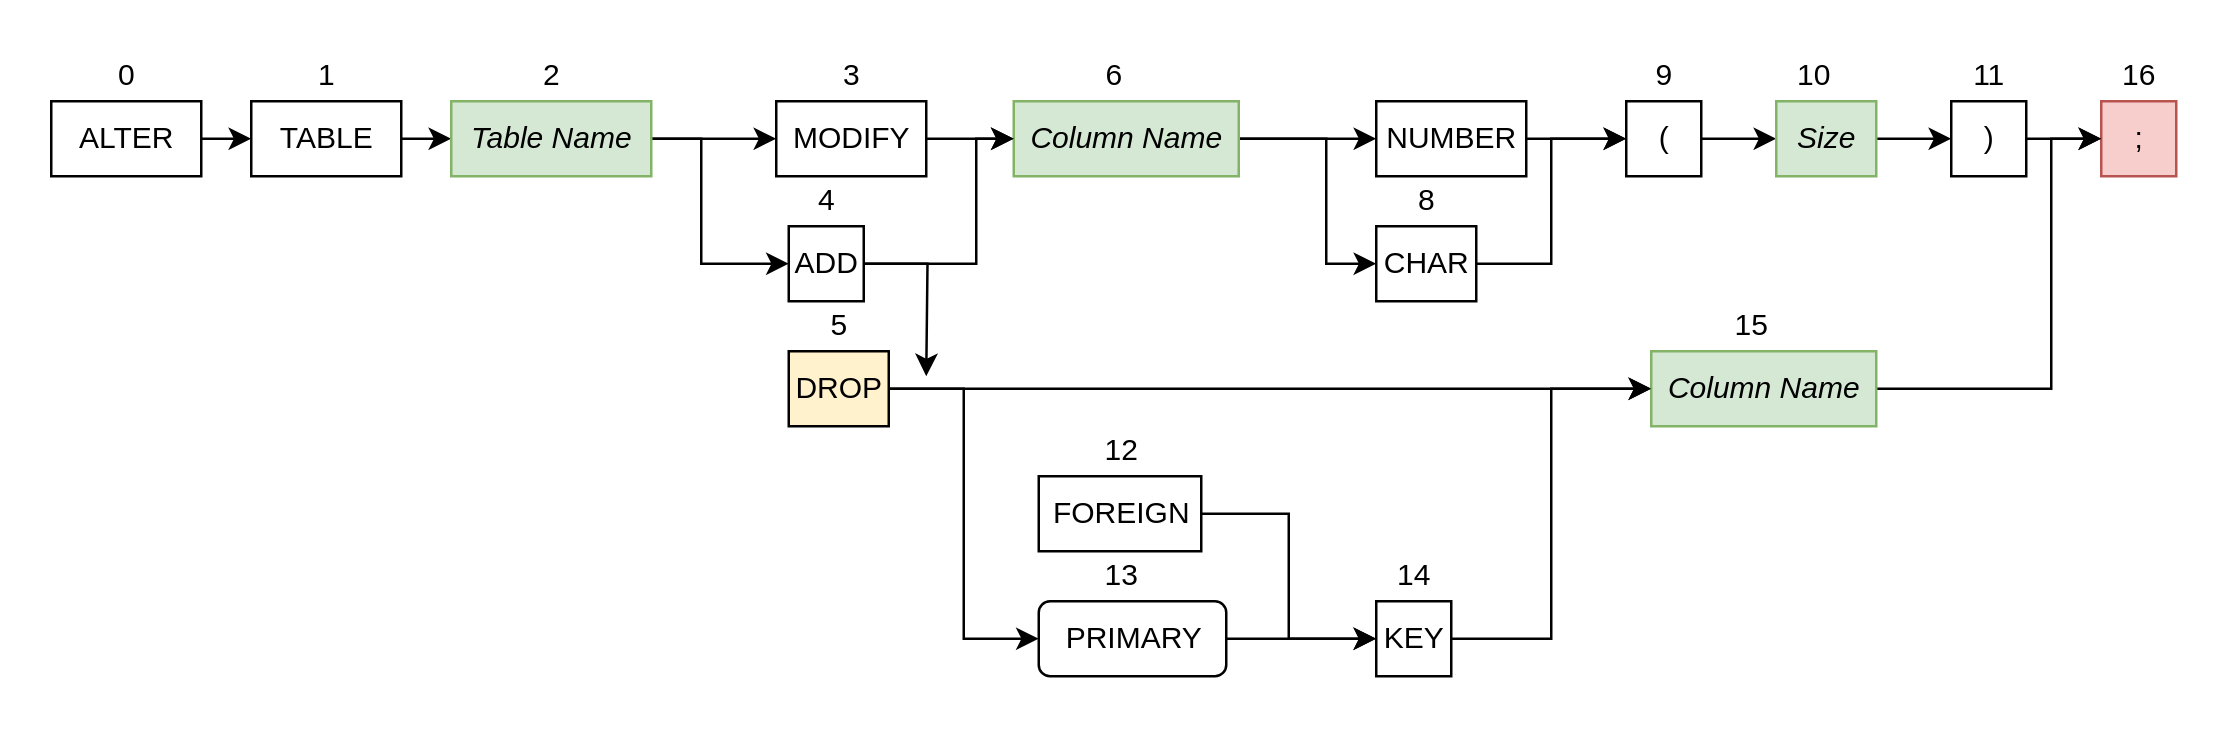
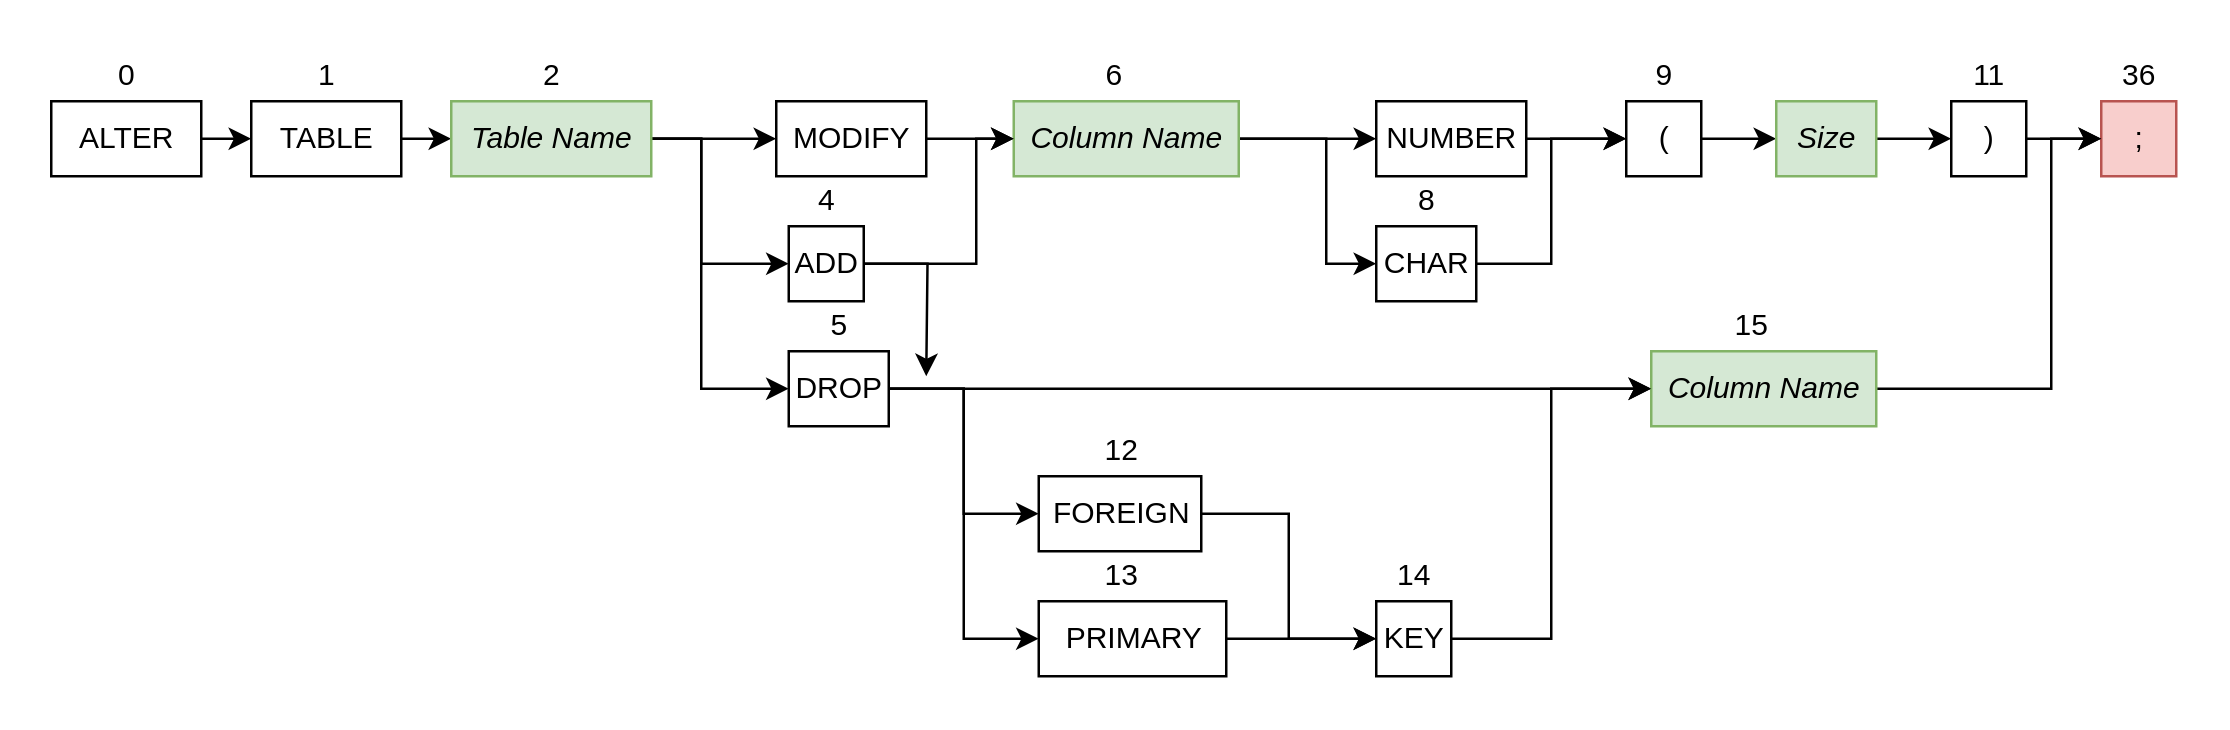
(851, 76) -> none
(1814, 76) -> none
(2140, 76) -> (2140, 76)
none -> (701, 364)
(839, 389) -> (839, 389)
none -> (995, 514)
(1133, 639) -> (1133, 639)
